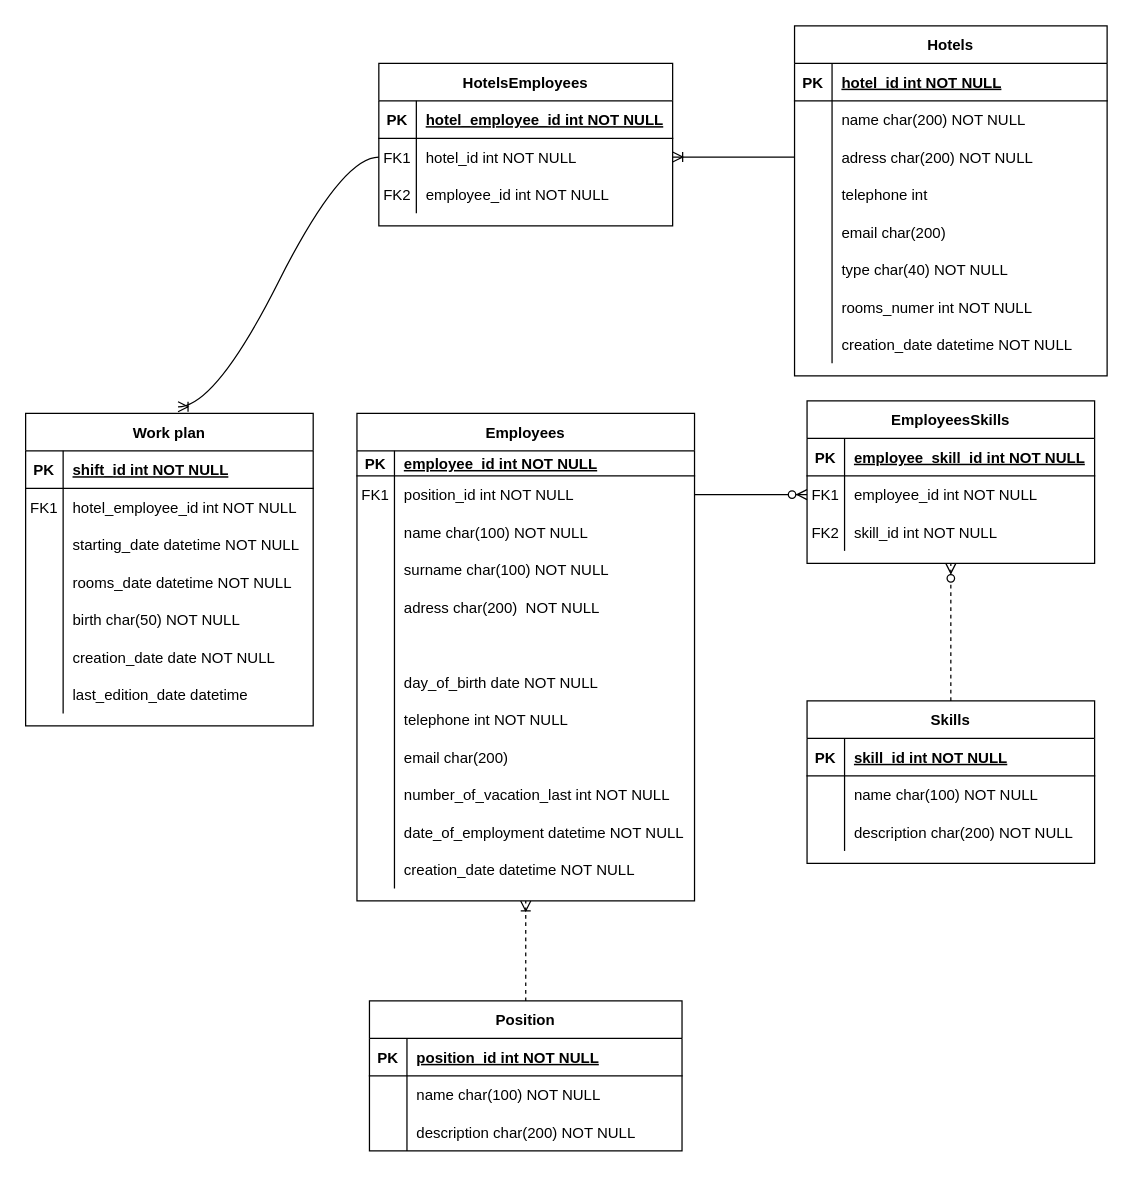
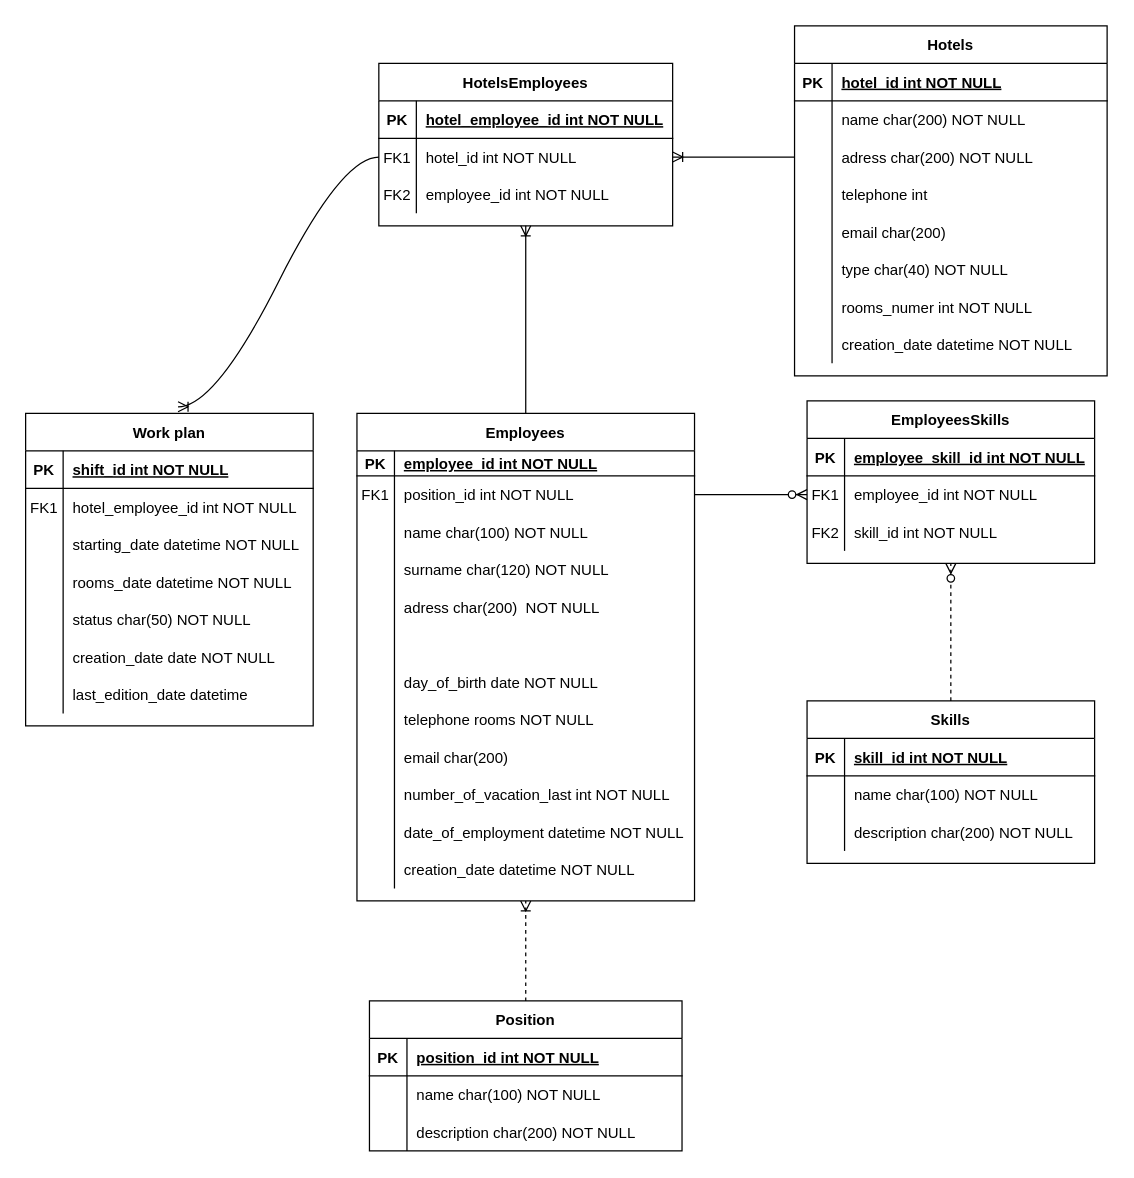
none -> (526, 319)
(507, 570) -> (507, 570)
(163, 620) -> (169, 620)
(488, 720) -> (499, 720)
